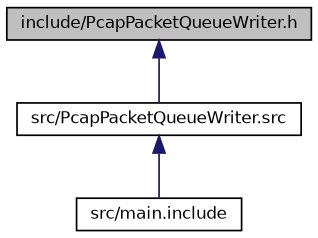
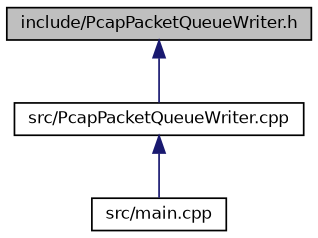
(159, 119) -> (159, 119)
(159, 214) -> (159, 214)
